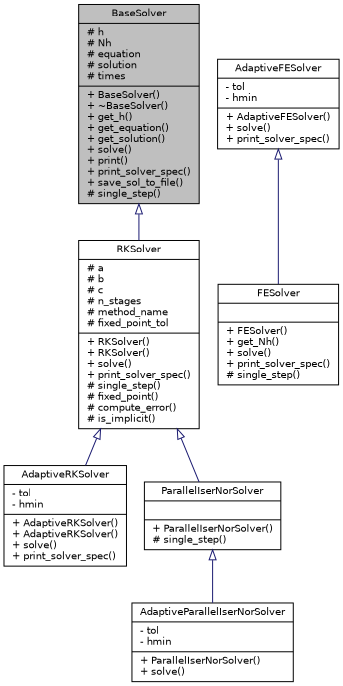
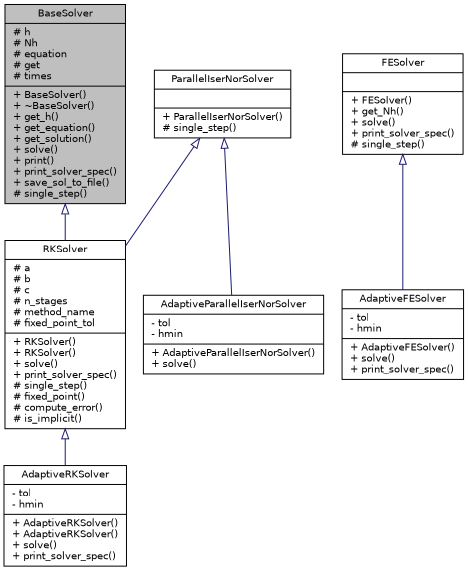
(112, 65) -> (27, 65)
(278, 222) -> (403, 227)
(190, 460) -> (160, 196)
(200, 661) -> (234, 353)
